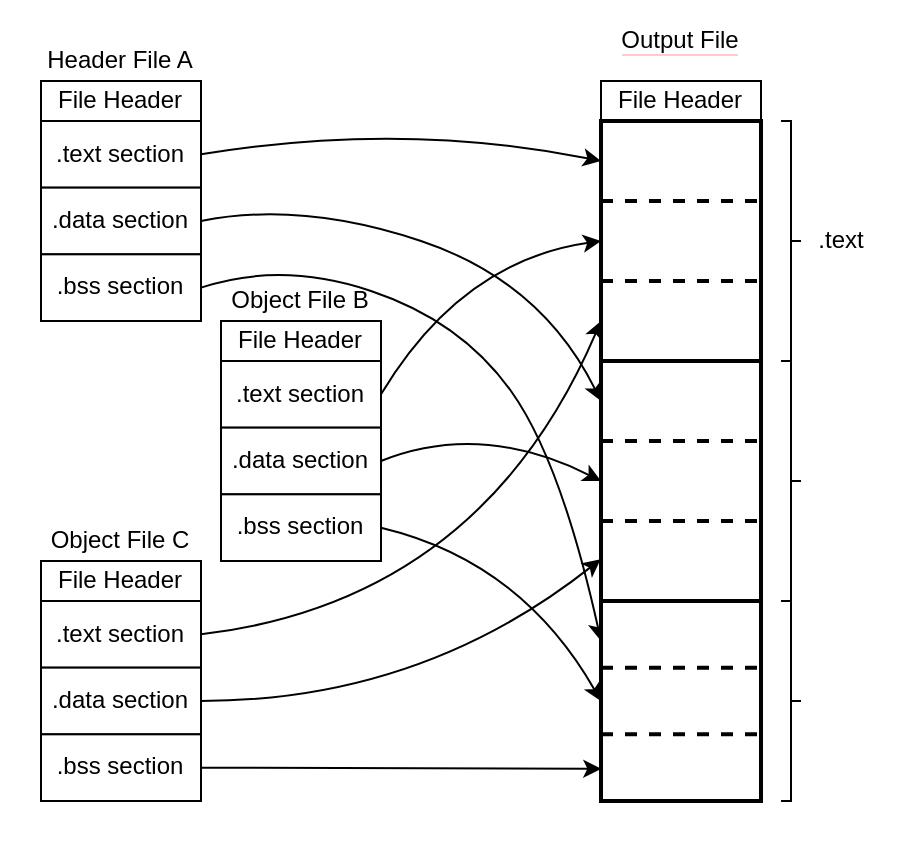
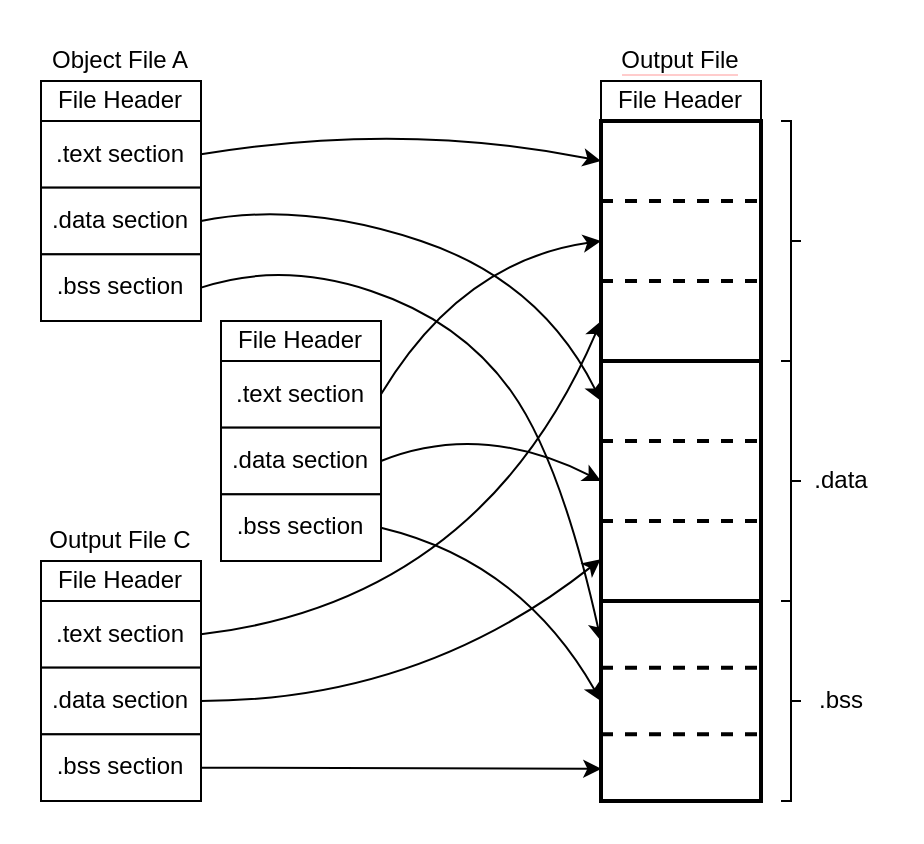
(681, 41) -> (681, 61)
(121, 61) -> (121, 61)
(841, 241) -> none
(301, 301) -> none
none -> (841, 481)
(121, 541) -> (121, 541)
none -> (841, 701)
